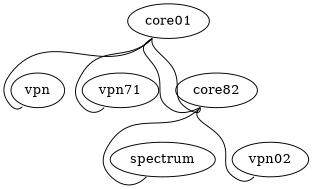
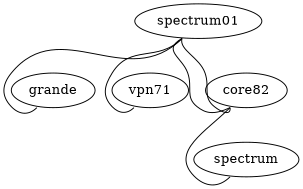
(169, 21) -> (198, 21)
(38, 90) -> (53, 90)
(270, 160) -> none
